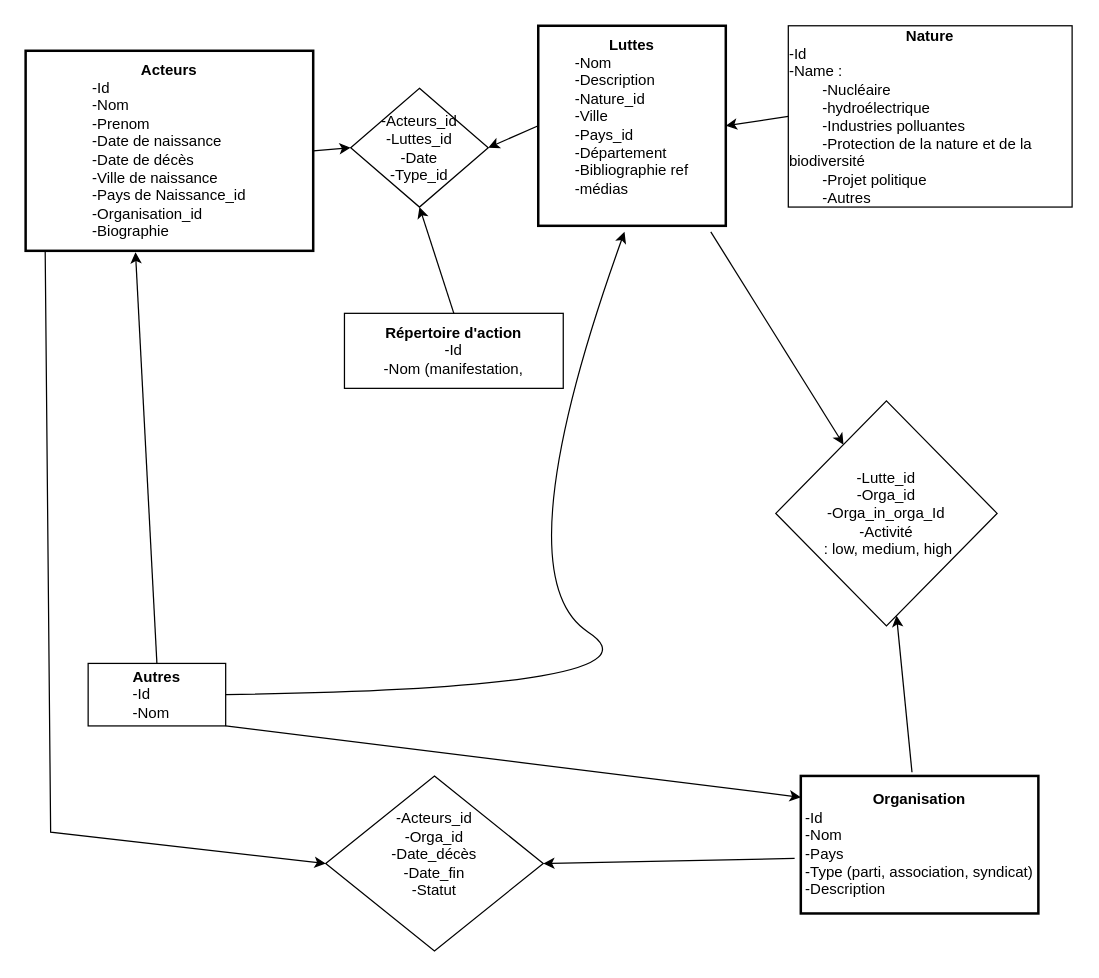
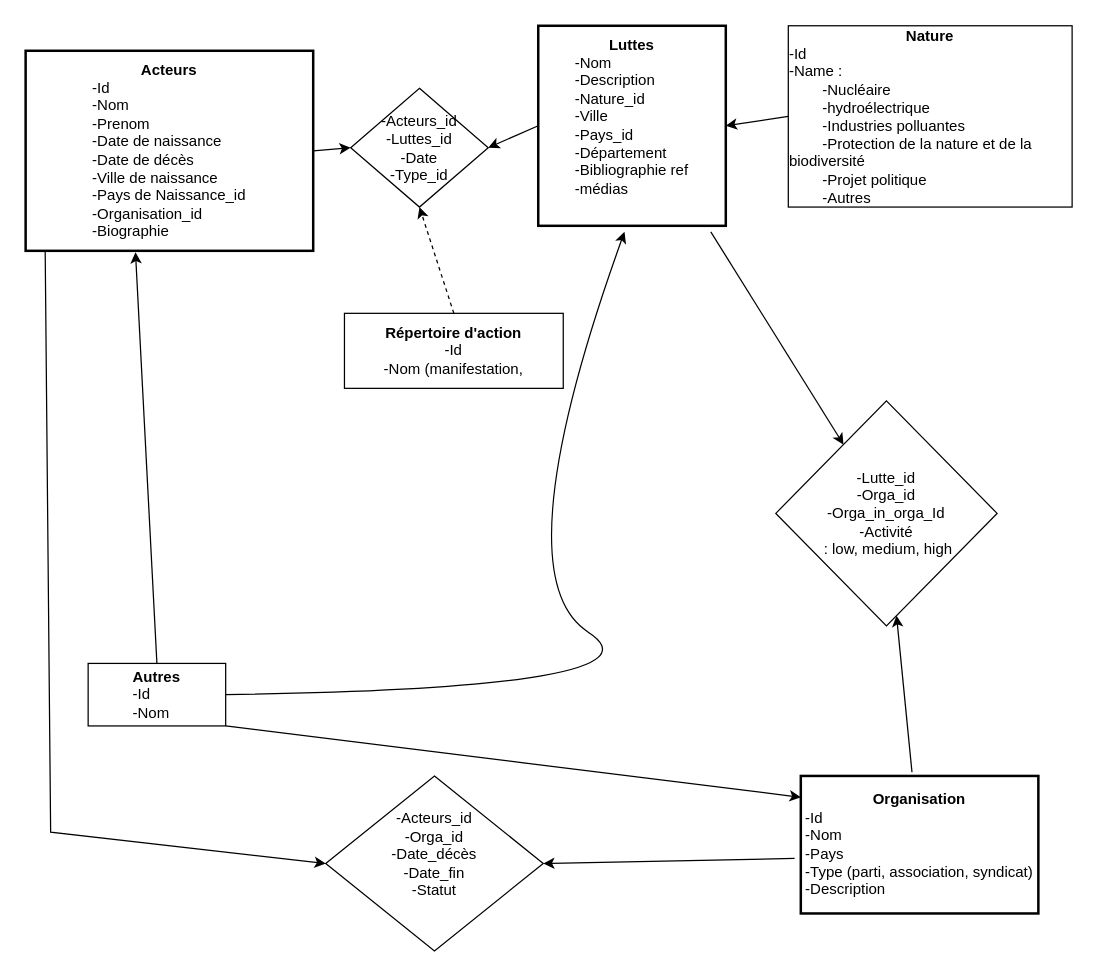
(438, 263) -> (438, 263)
